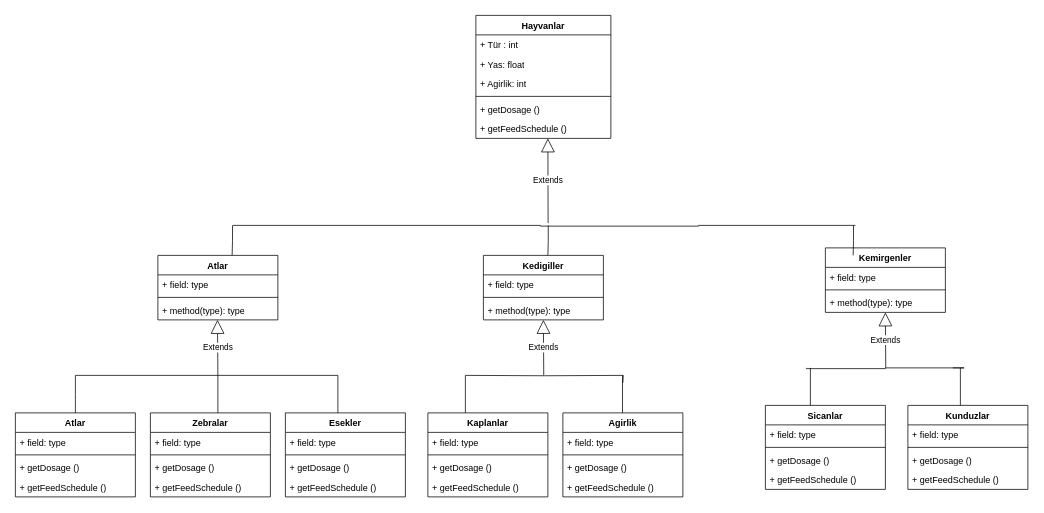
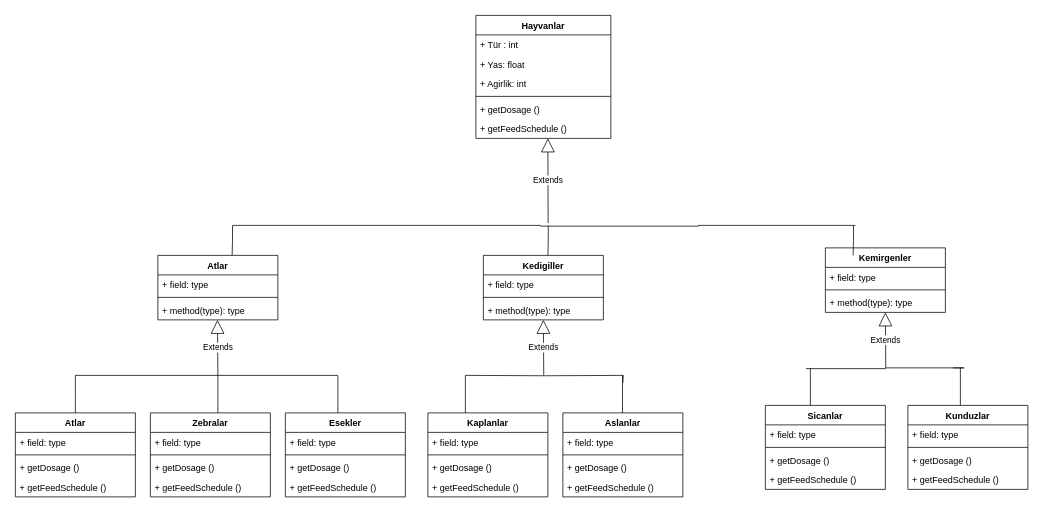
(623, 424) -> (623, 424)
